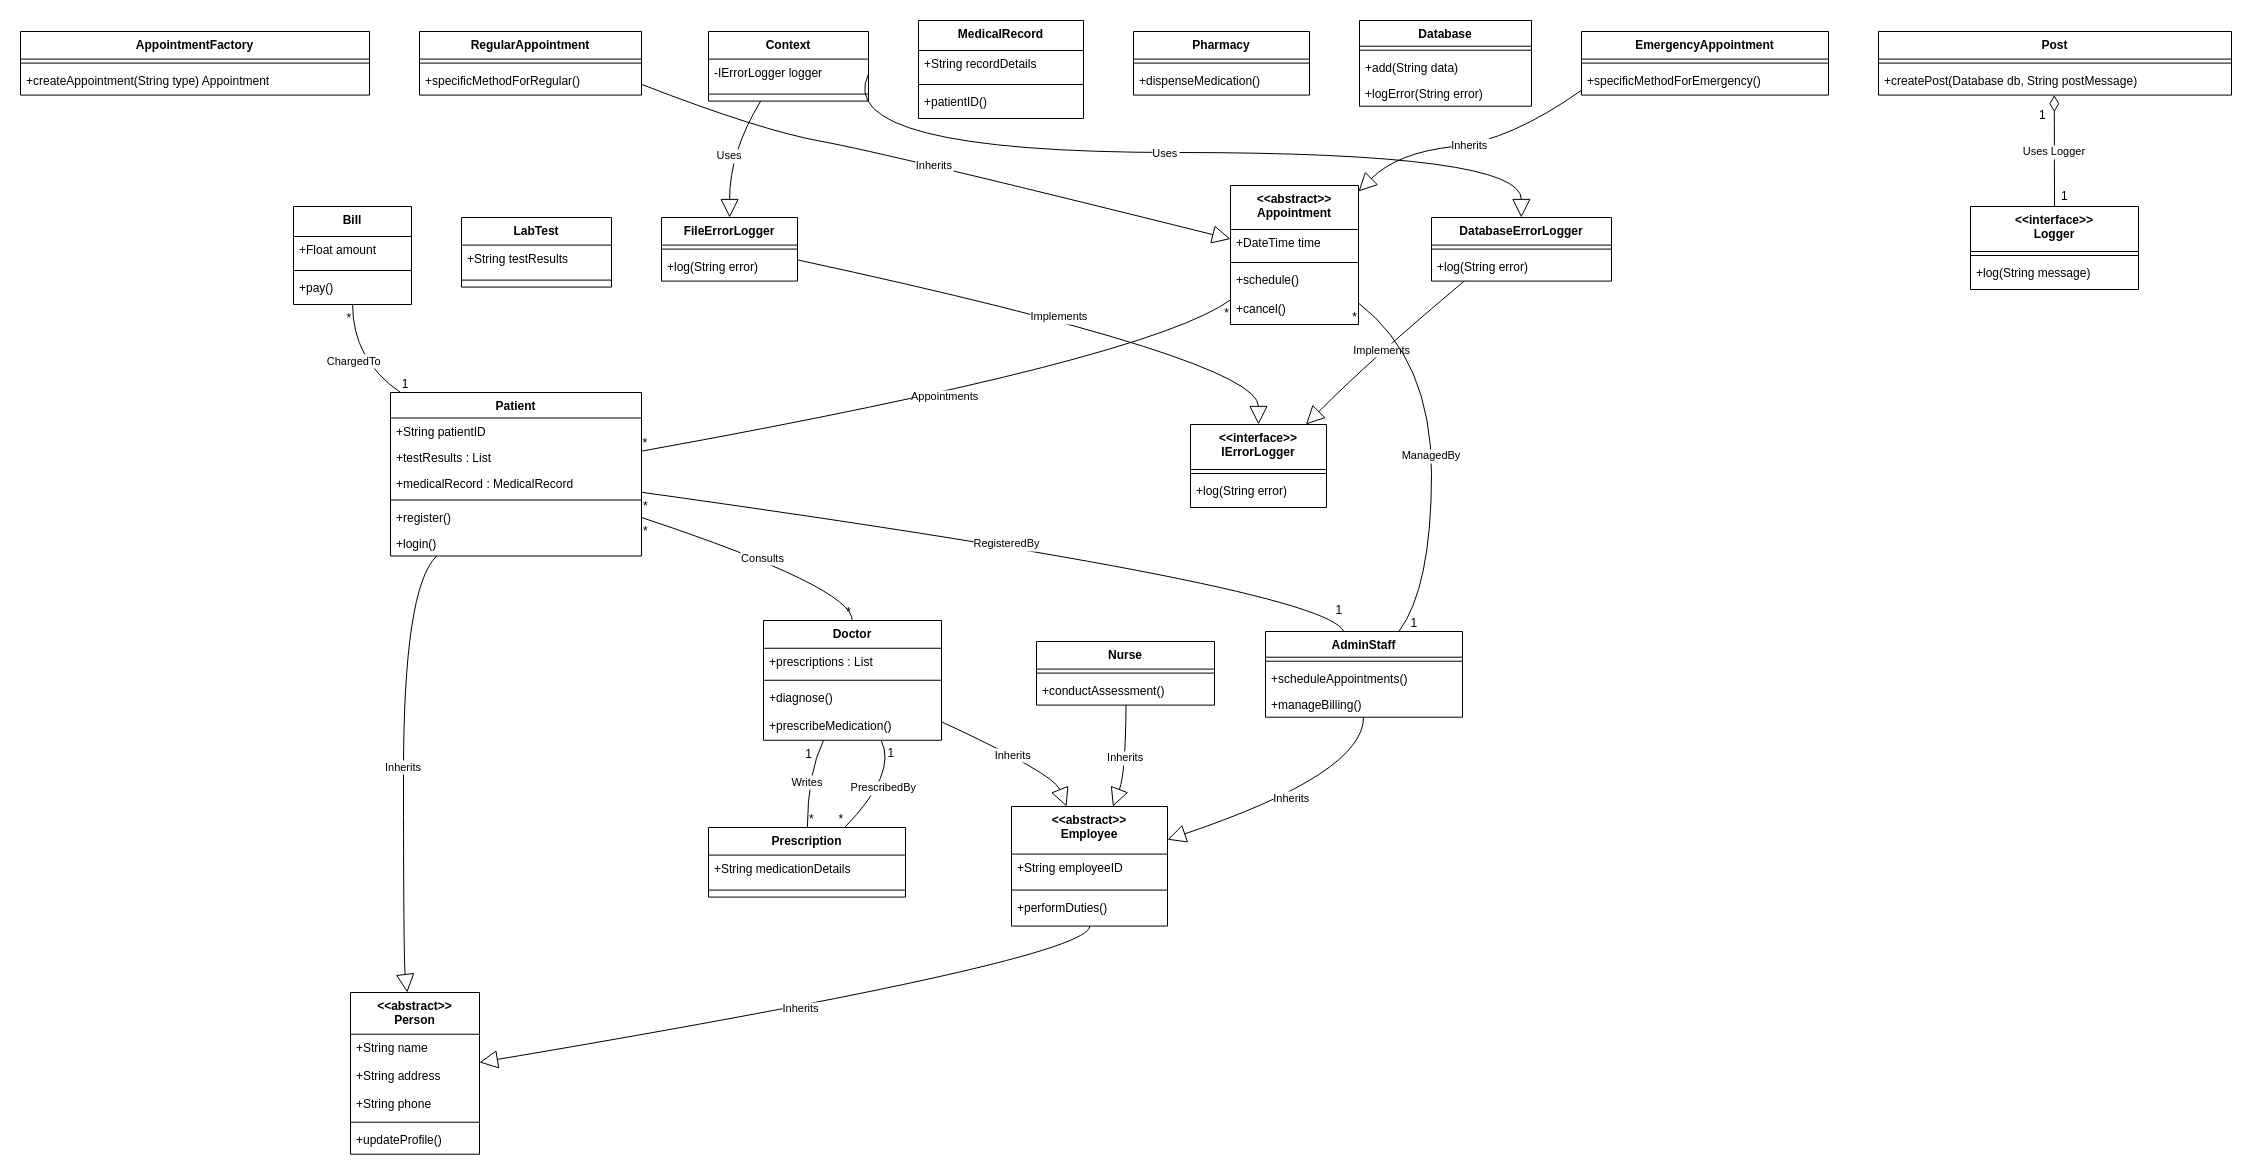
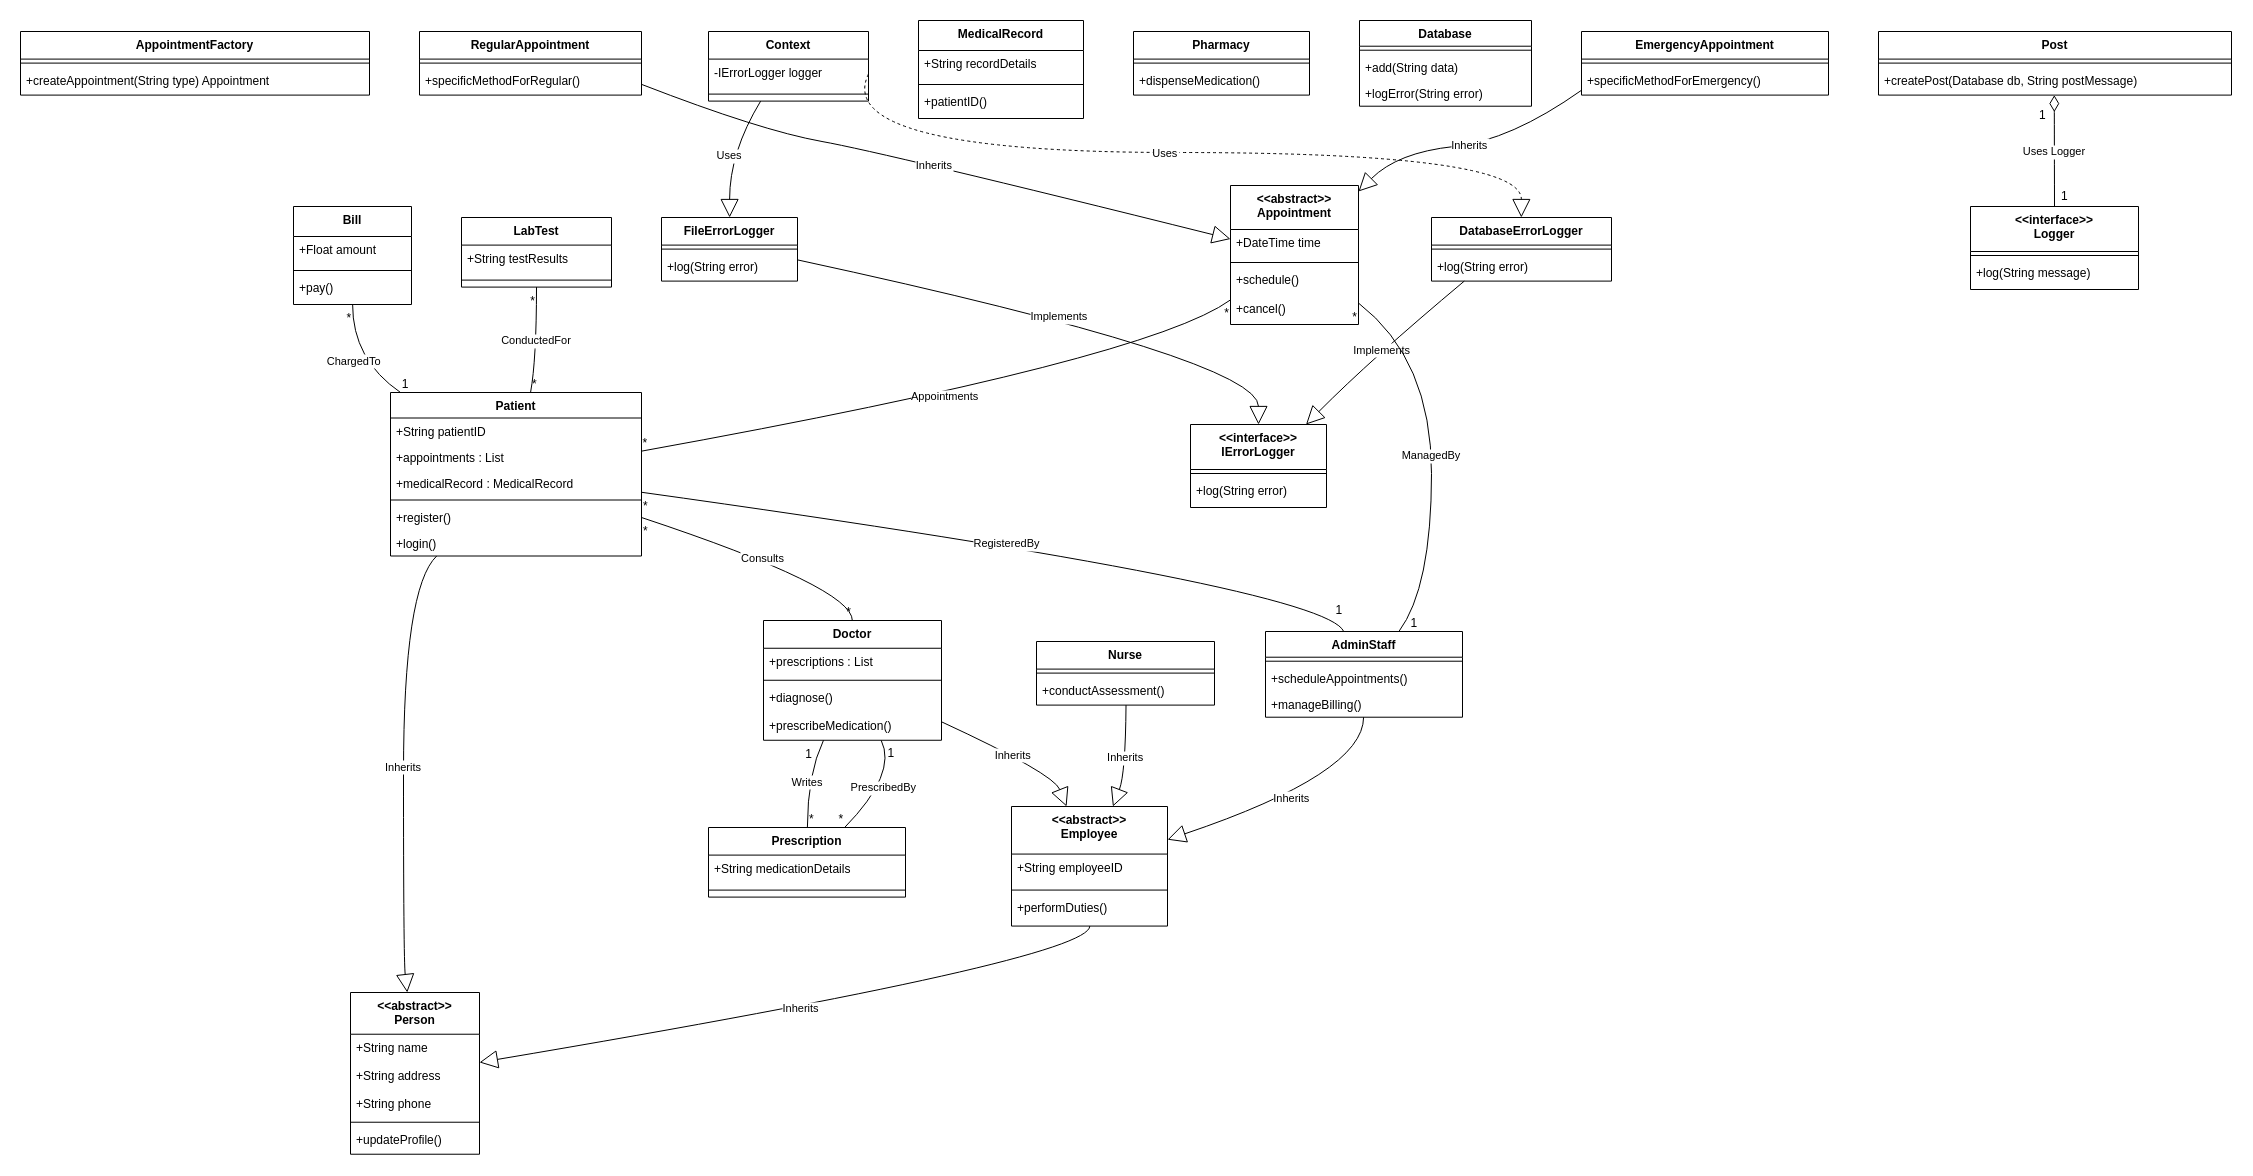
(1354, 157) -> (1354, 157)
none -> (535, 340)
(452, 458) -> (455, 458)
